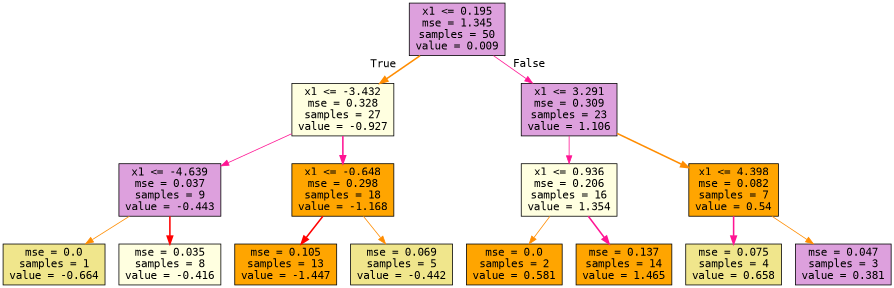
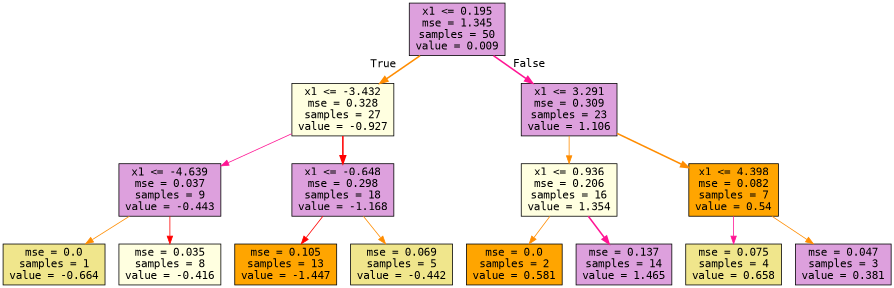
(510, 67) -> (510, 67)
(343, 146) -> (343, 146)
(569, 146) -> (569, 146)
(343, 190) -> (343, 190)
(170, 226) -> (170, 226)
(734, 226) -> (734, 226)
(315, 227) -> (315, 227)
(624, 264) -> (624, 264)
